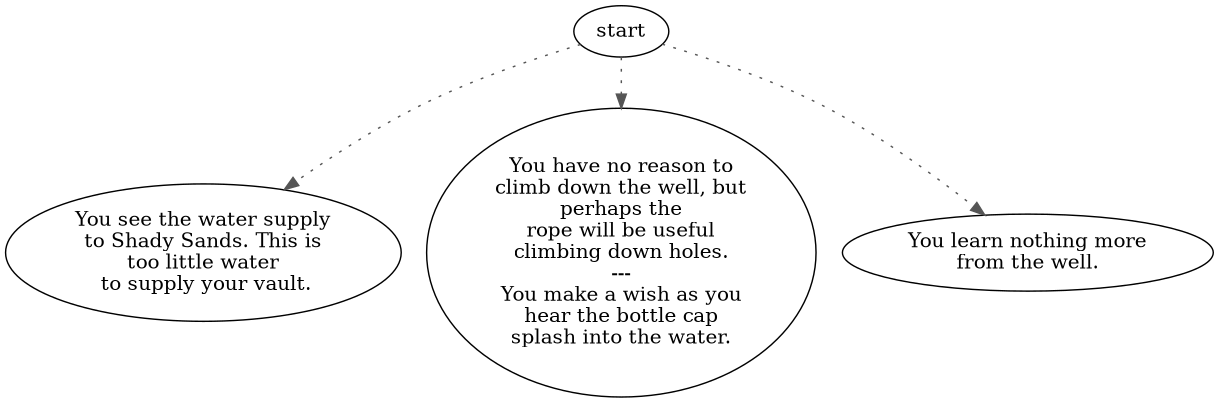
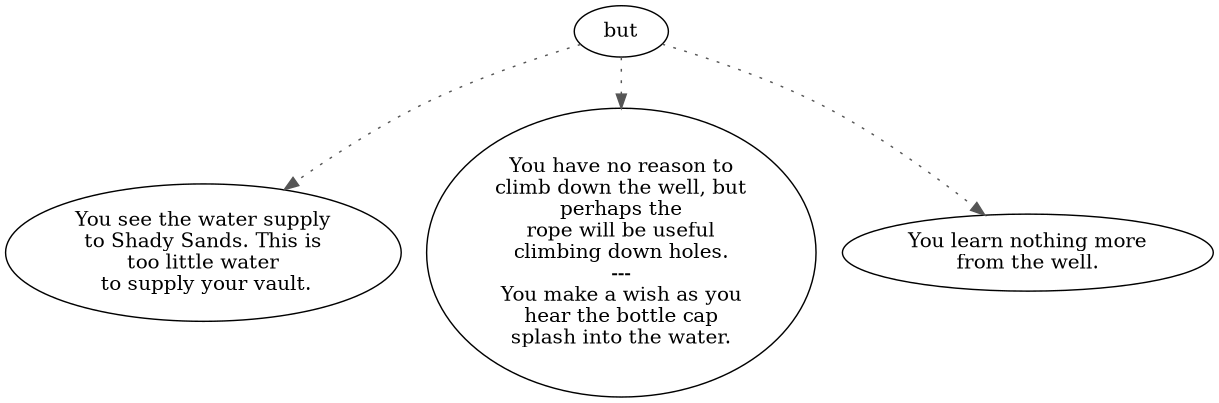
(621, 31) -> (621, 31)
